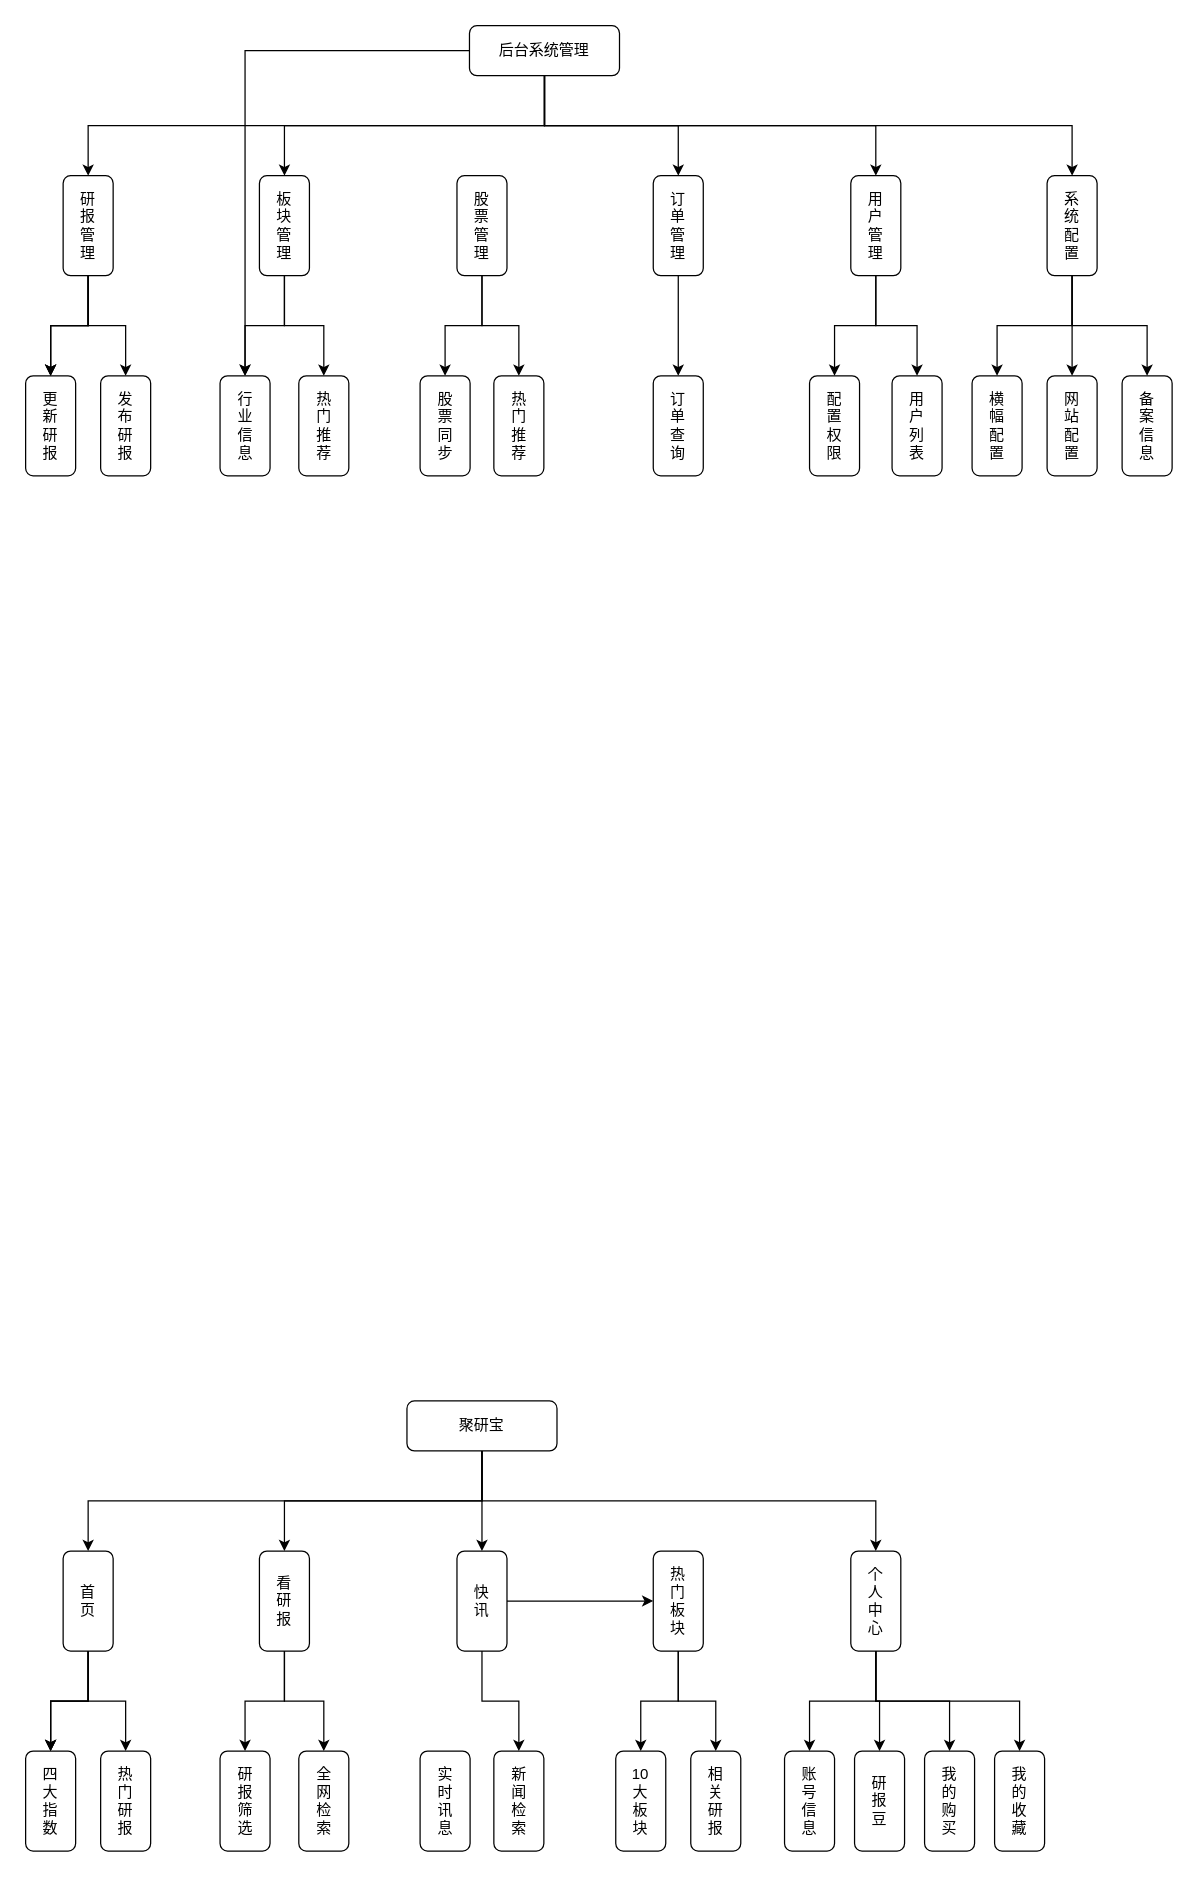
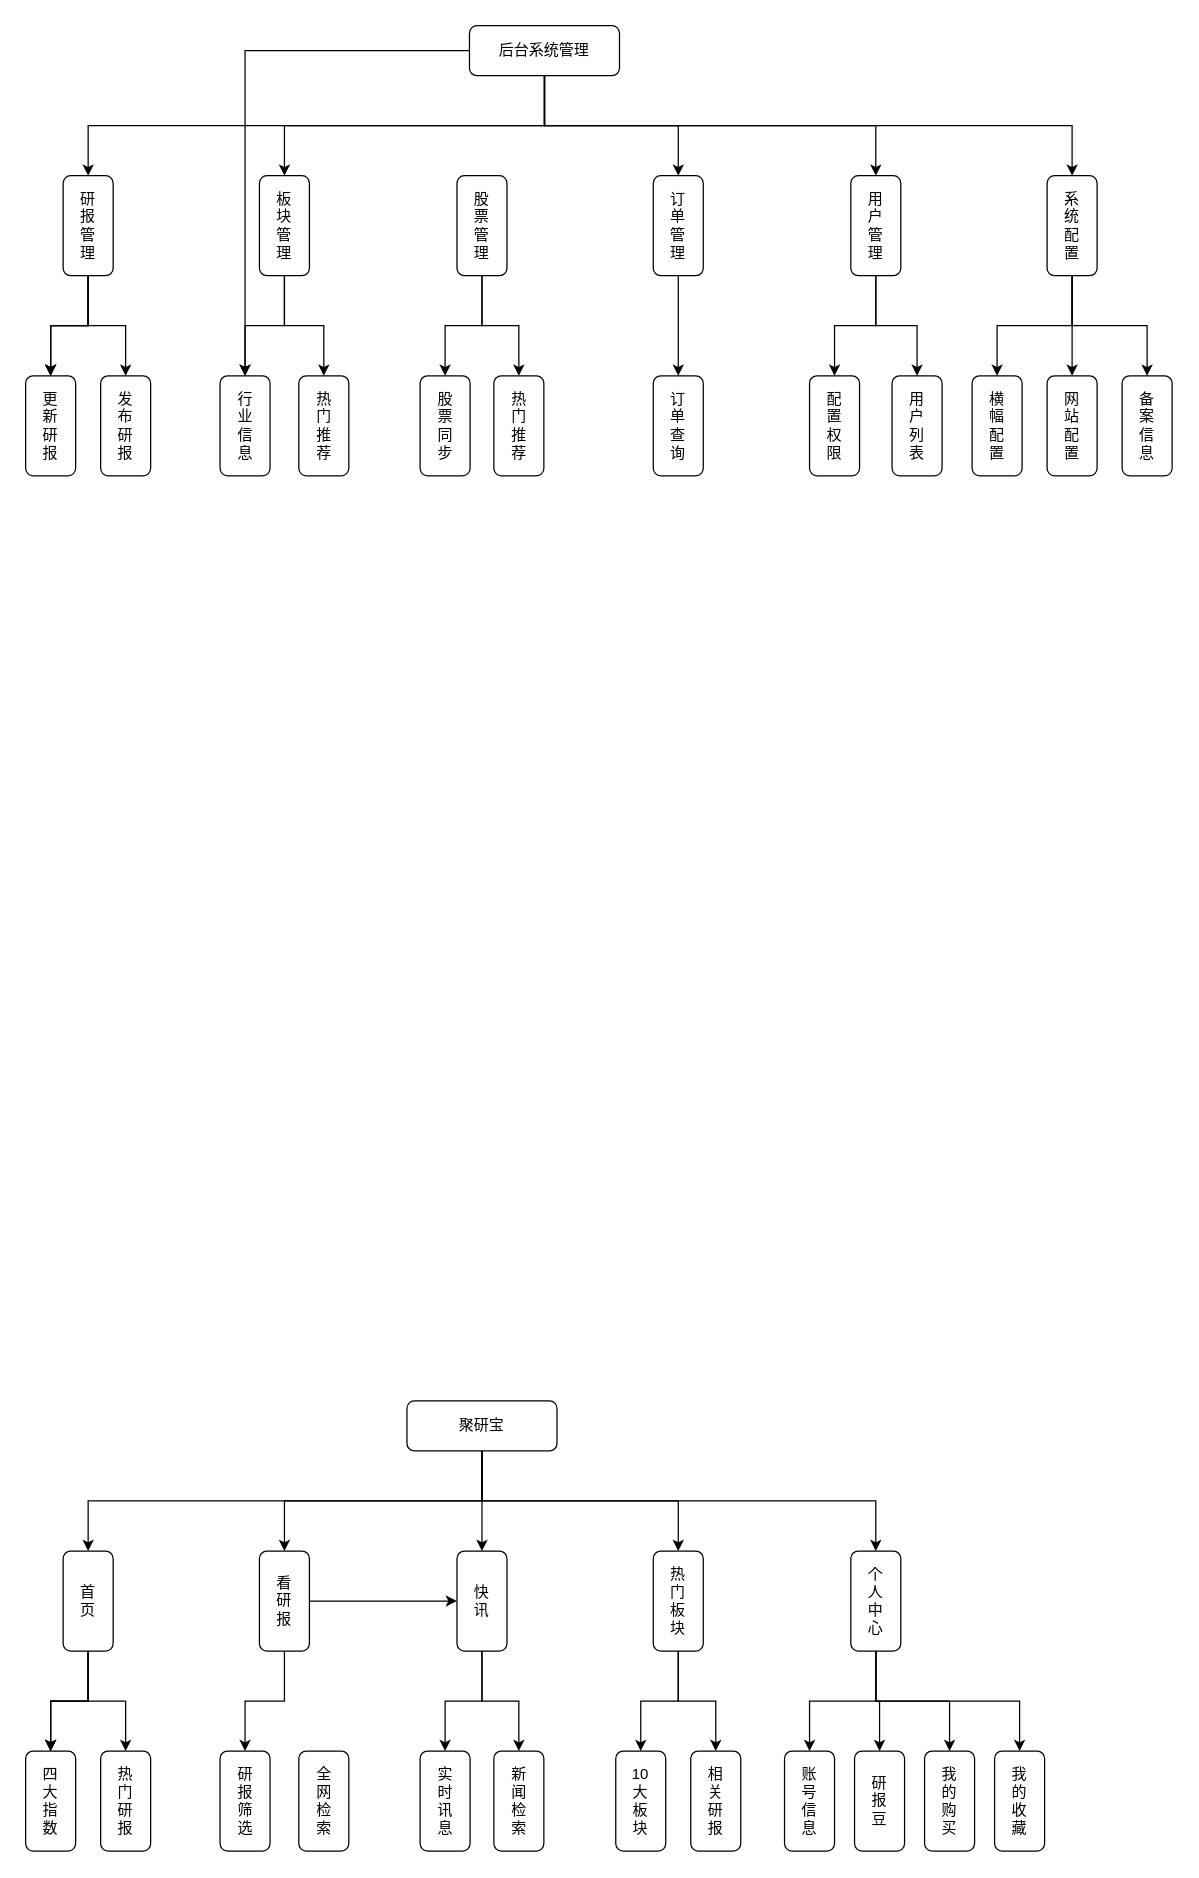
none -> (678, 1523)
(576, 1601) -> (445, 1705)
(324, 1703) -> (379, 1601)
